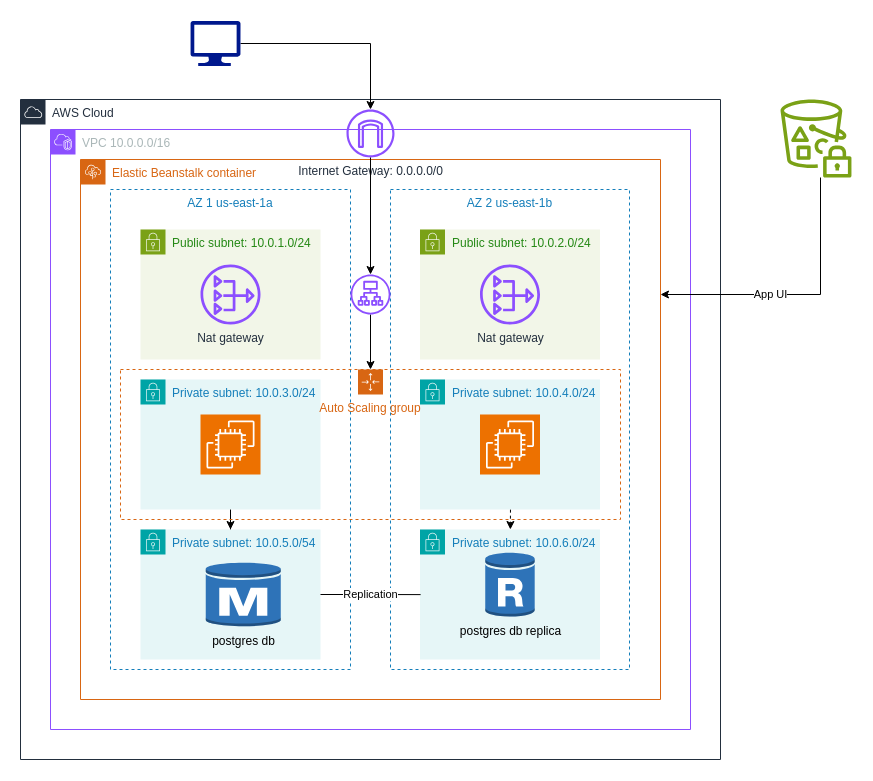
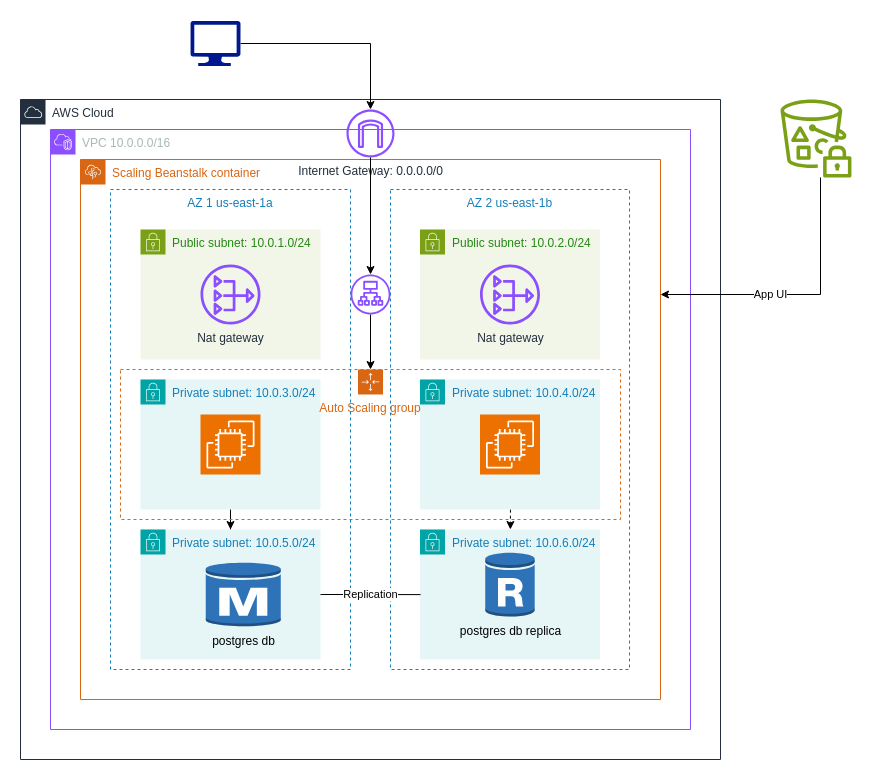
(194, 174) -> (194, 174)
(247, 551) -> (247, 551)
